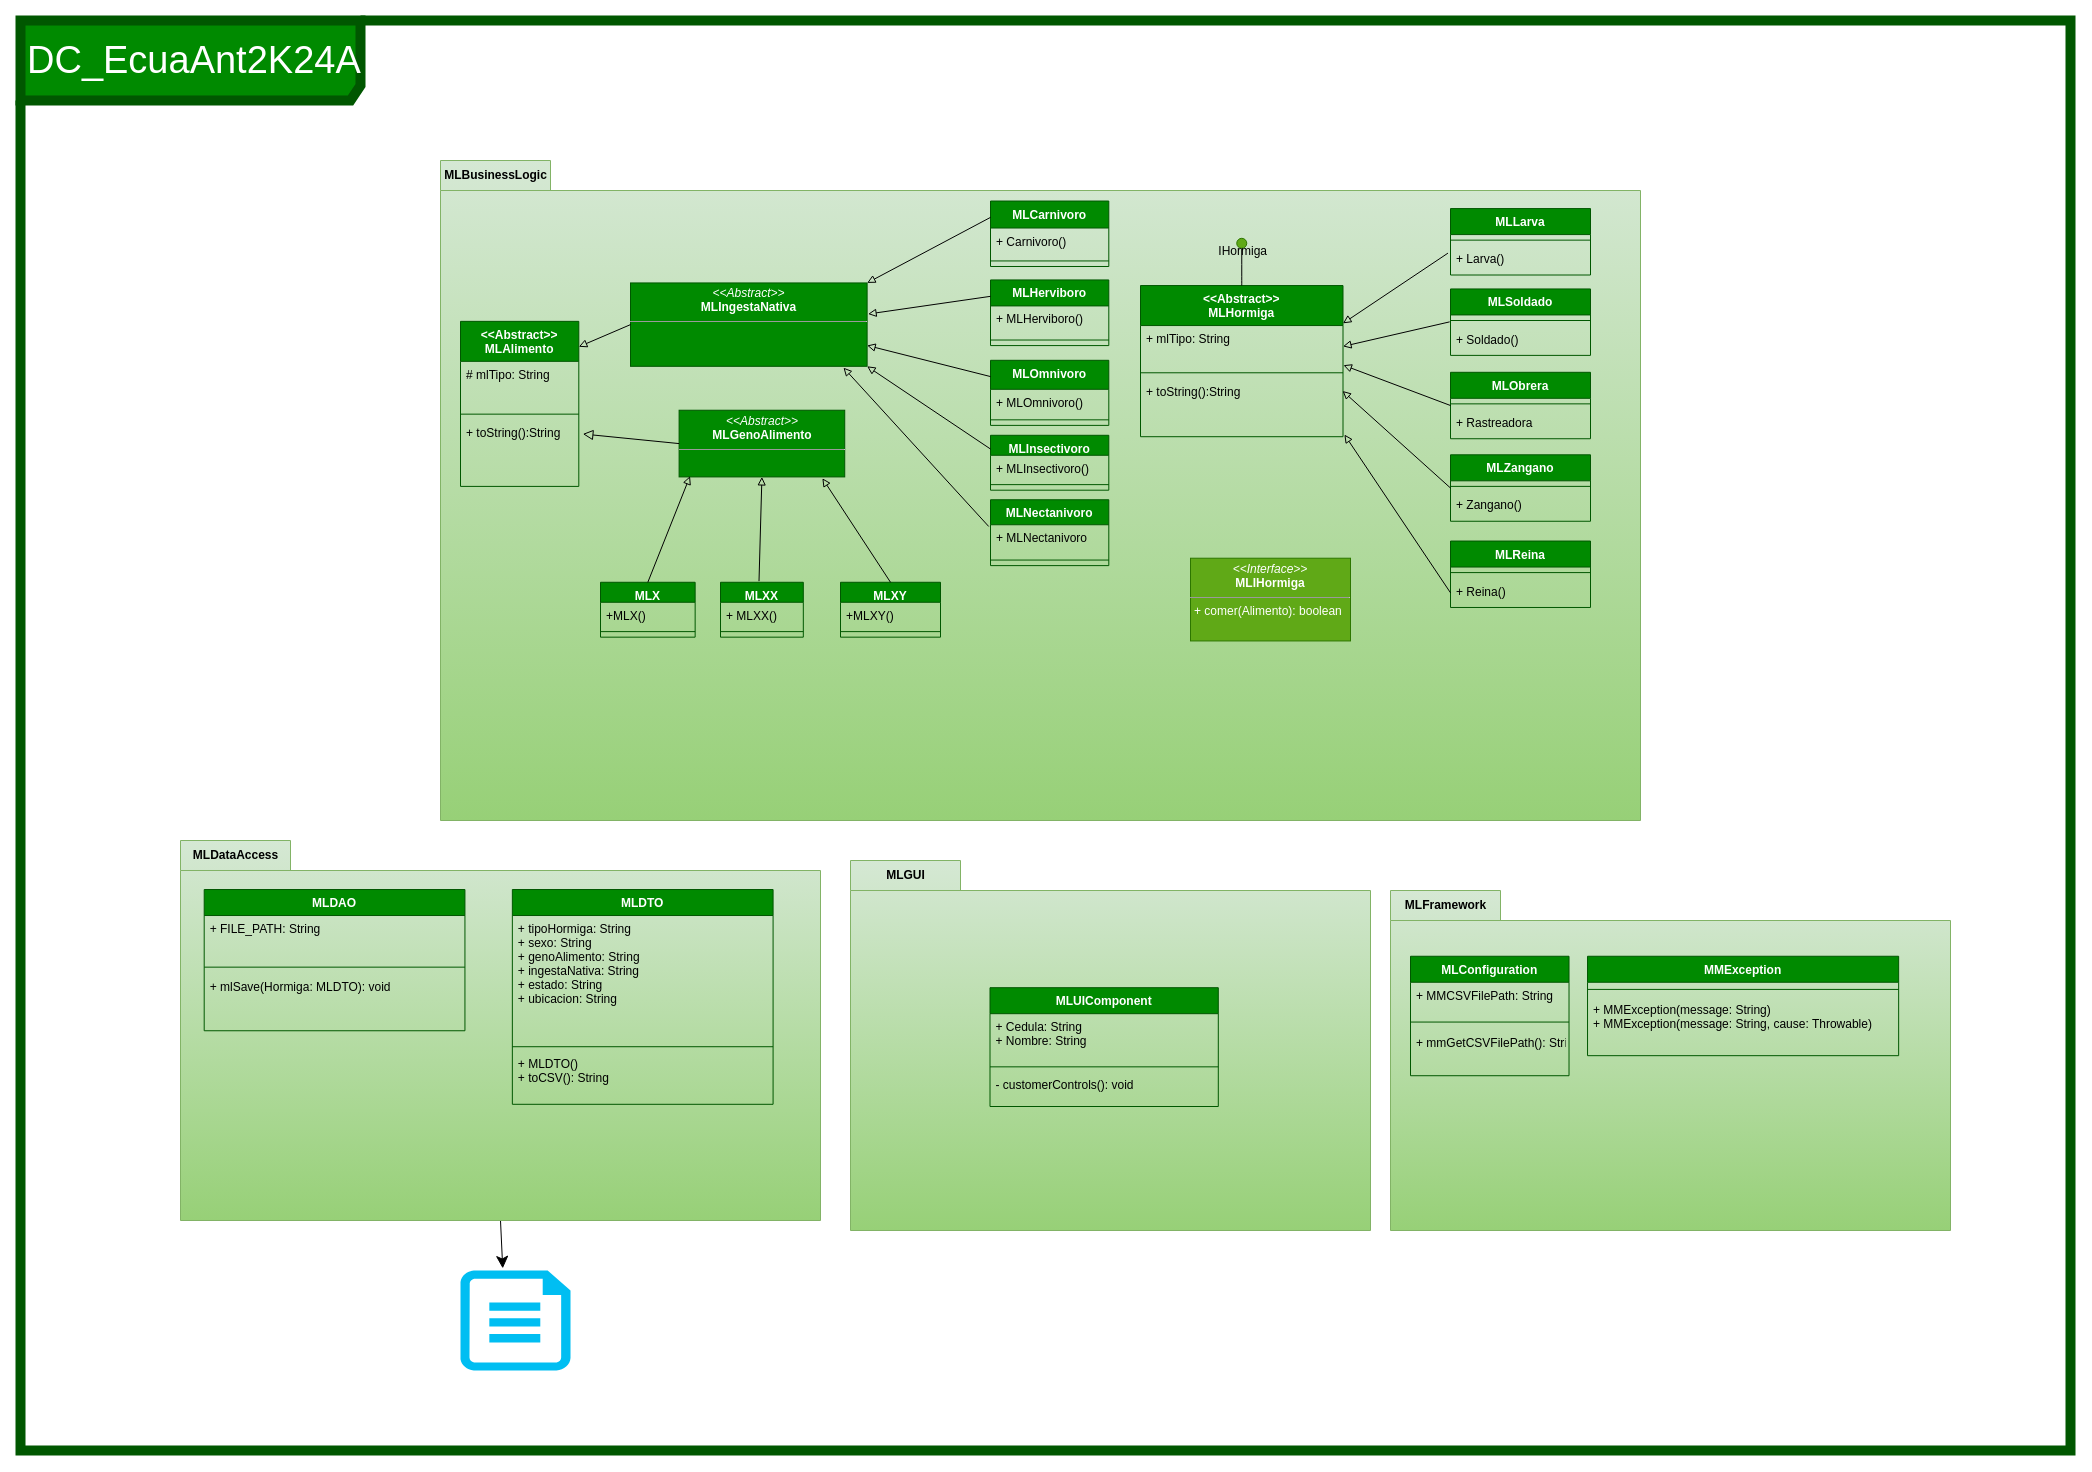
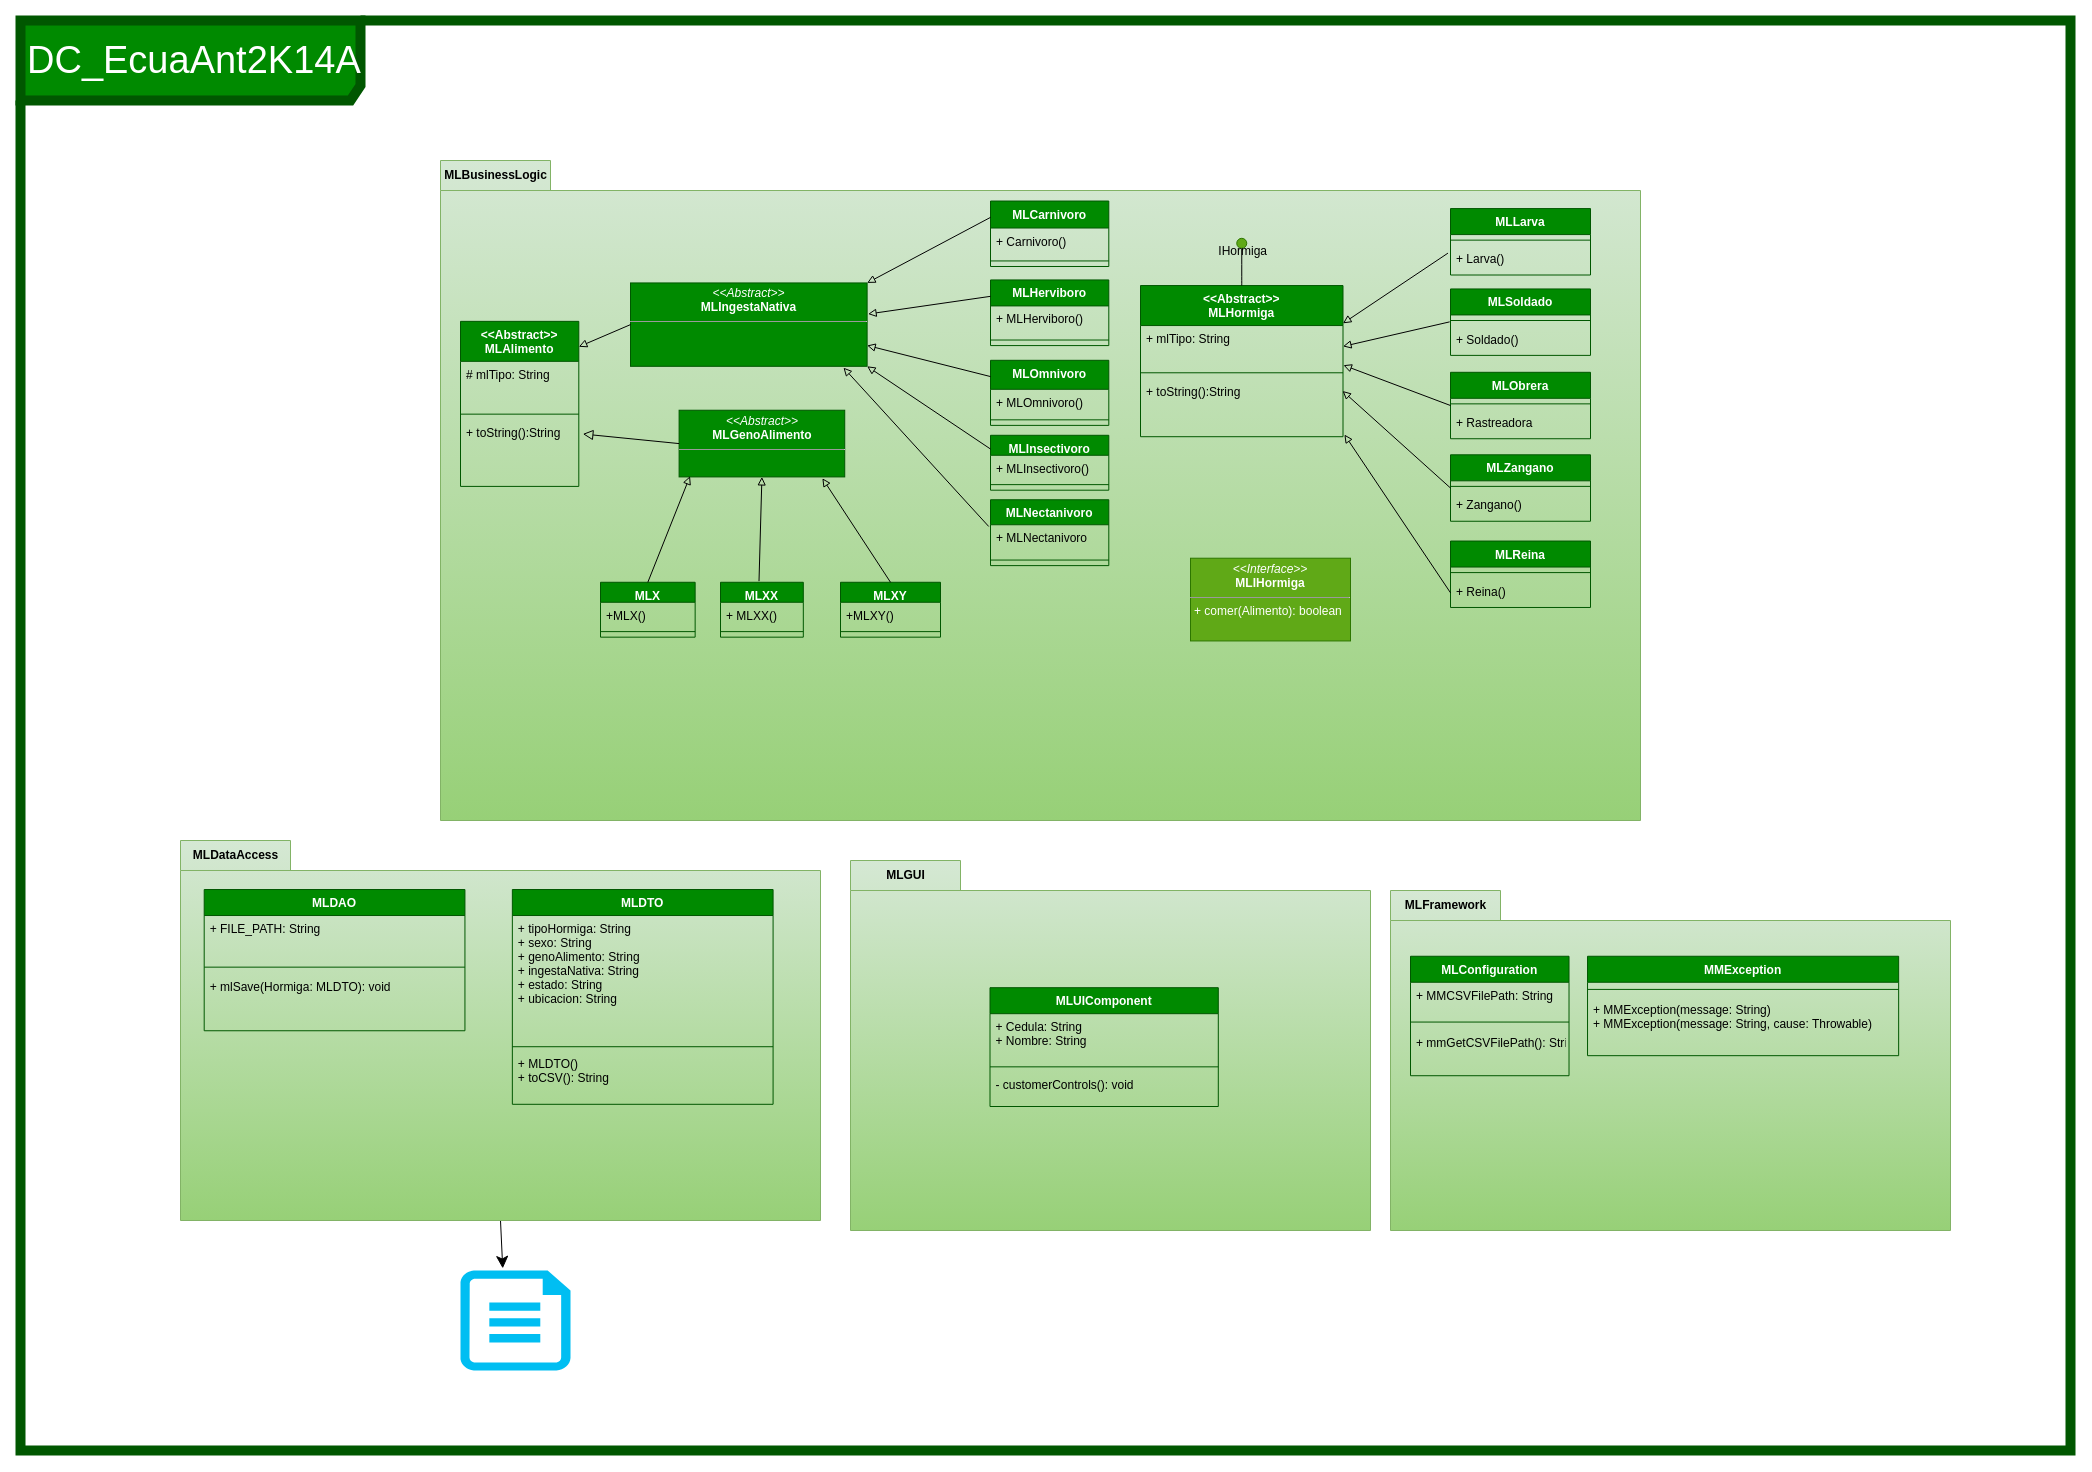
(78, 61) -> (78, 61)
